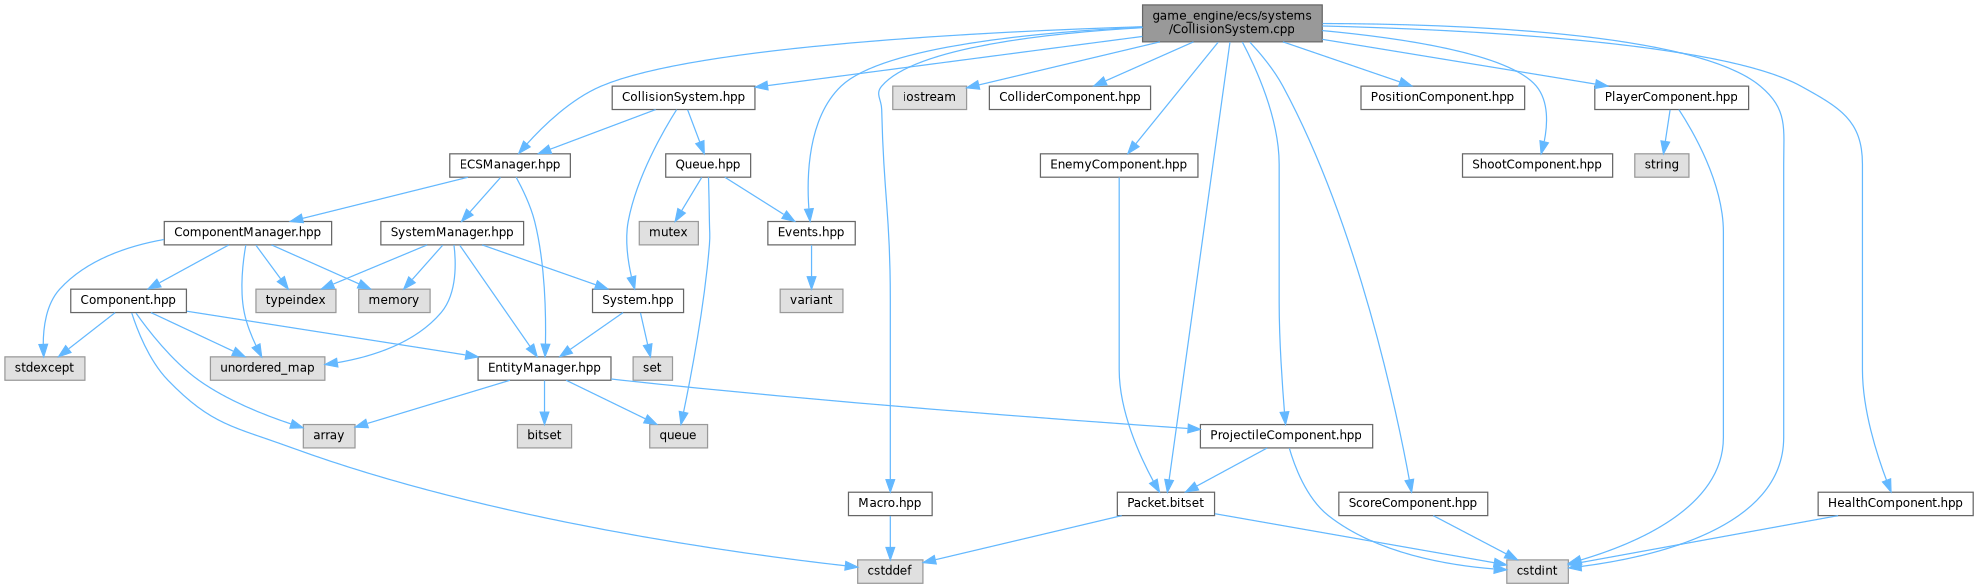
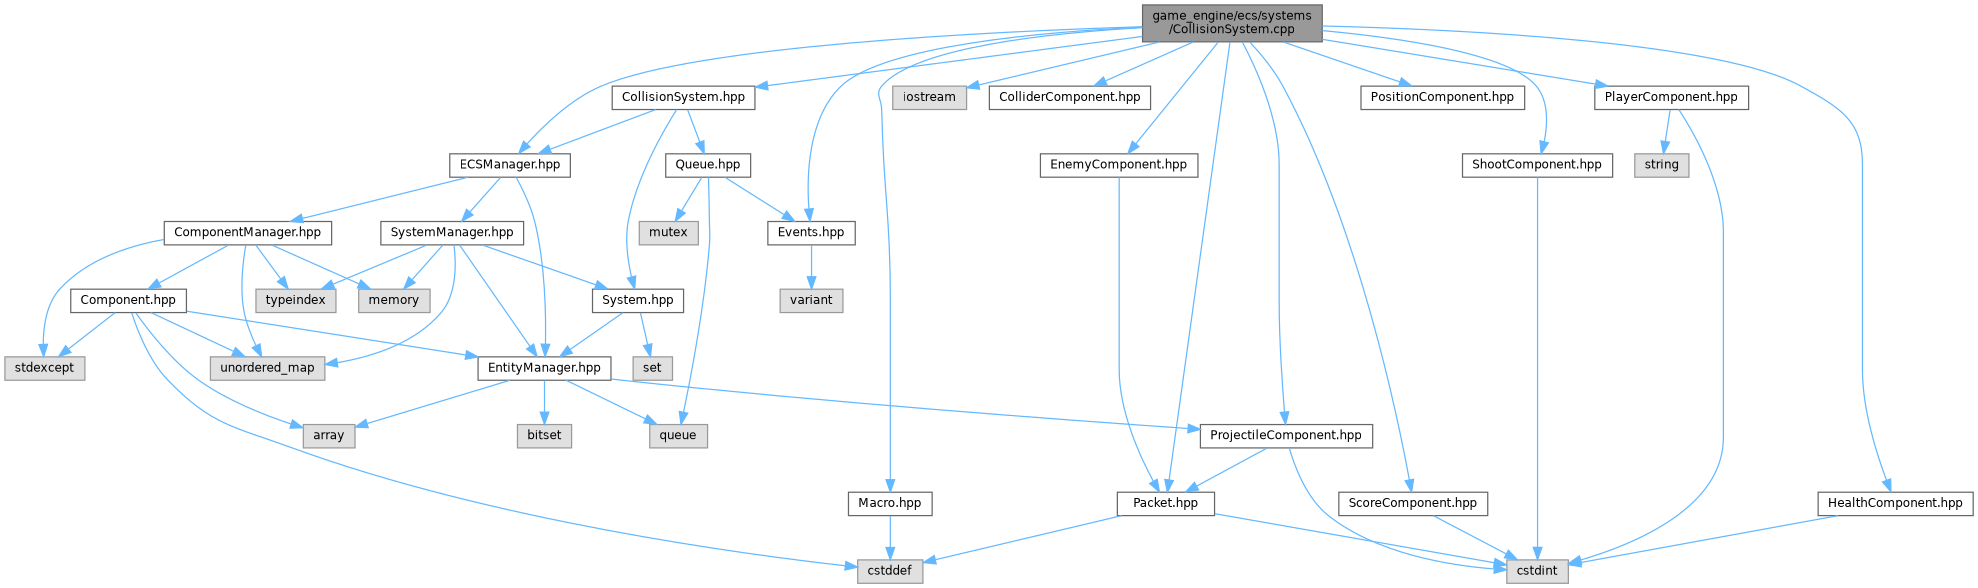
(1784, 165) -> (1538, 362)
(1166, 504) -> (1166, 504)
